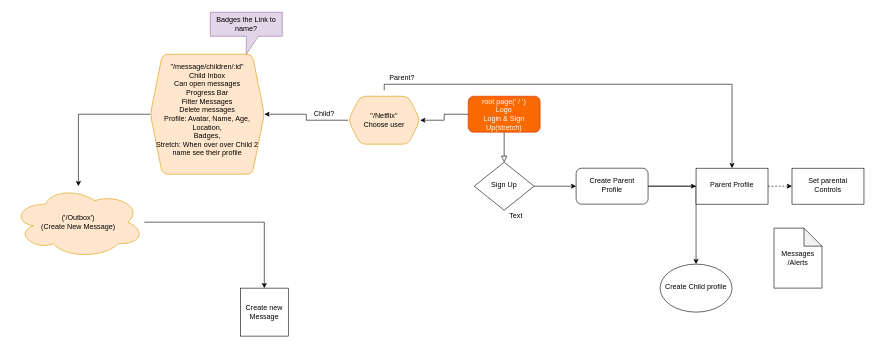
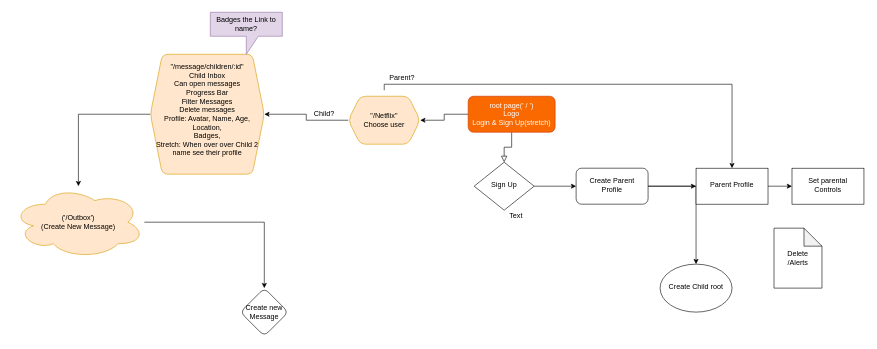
(504, 114) -> (512, 114)
(777, 186) -> (777, 186)
(798, 258) -> (798, 258)
(696, 287) -> (696, 287)
(264, 312) -> (264, 312)
